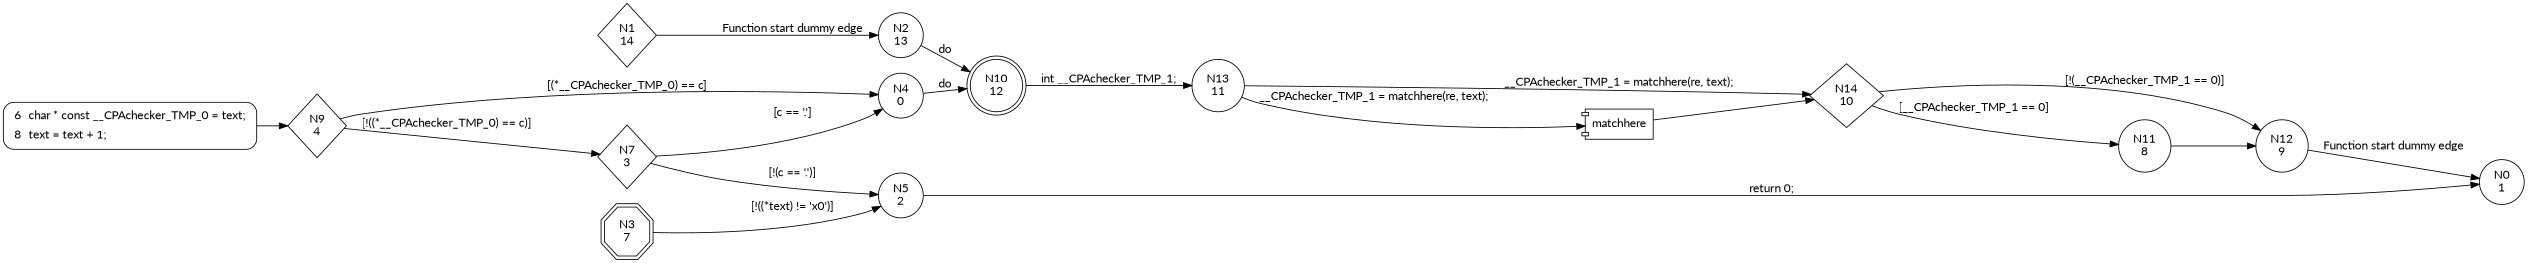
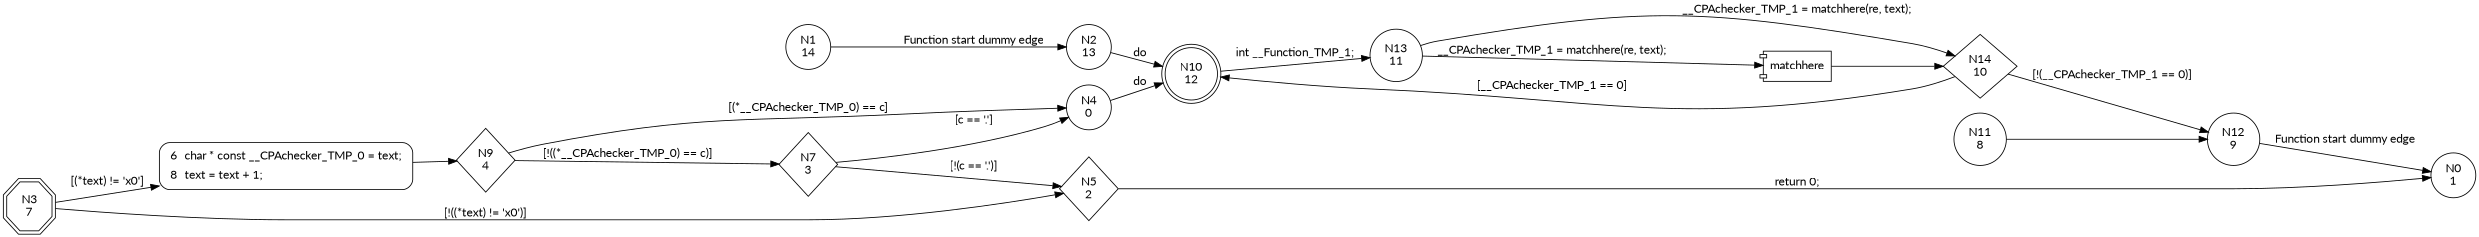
(627, 35) -> (808, 47)
(1109, 79) -> (1295, 53)
(1990, 131) -> (1593, 104)
none -> (103, 195)
(901, 195) -> (1089, 189)
